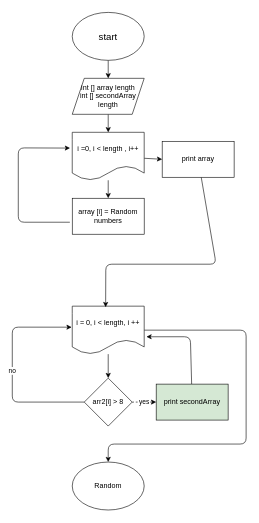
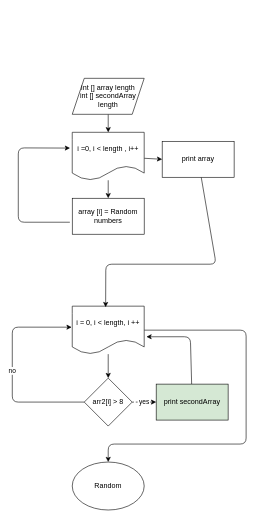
(108, 36) -> none
(108, 72) -> none
